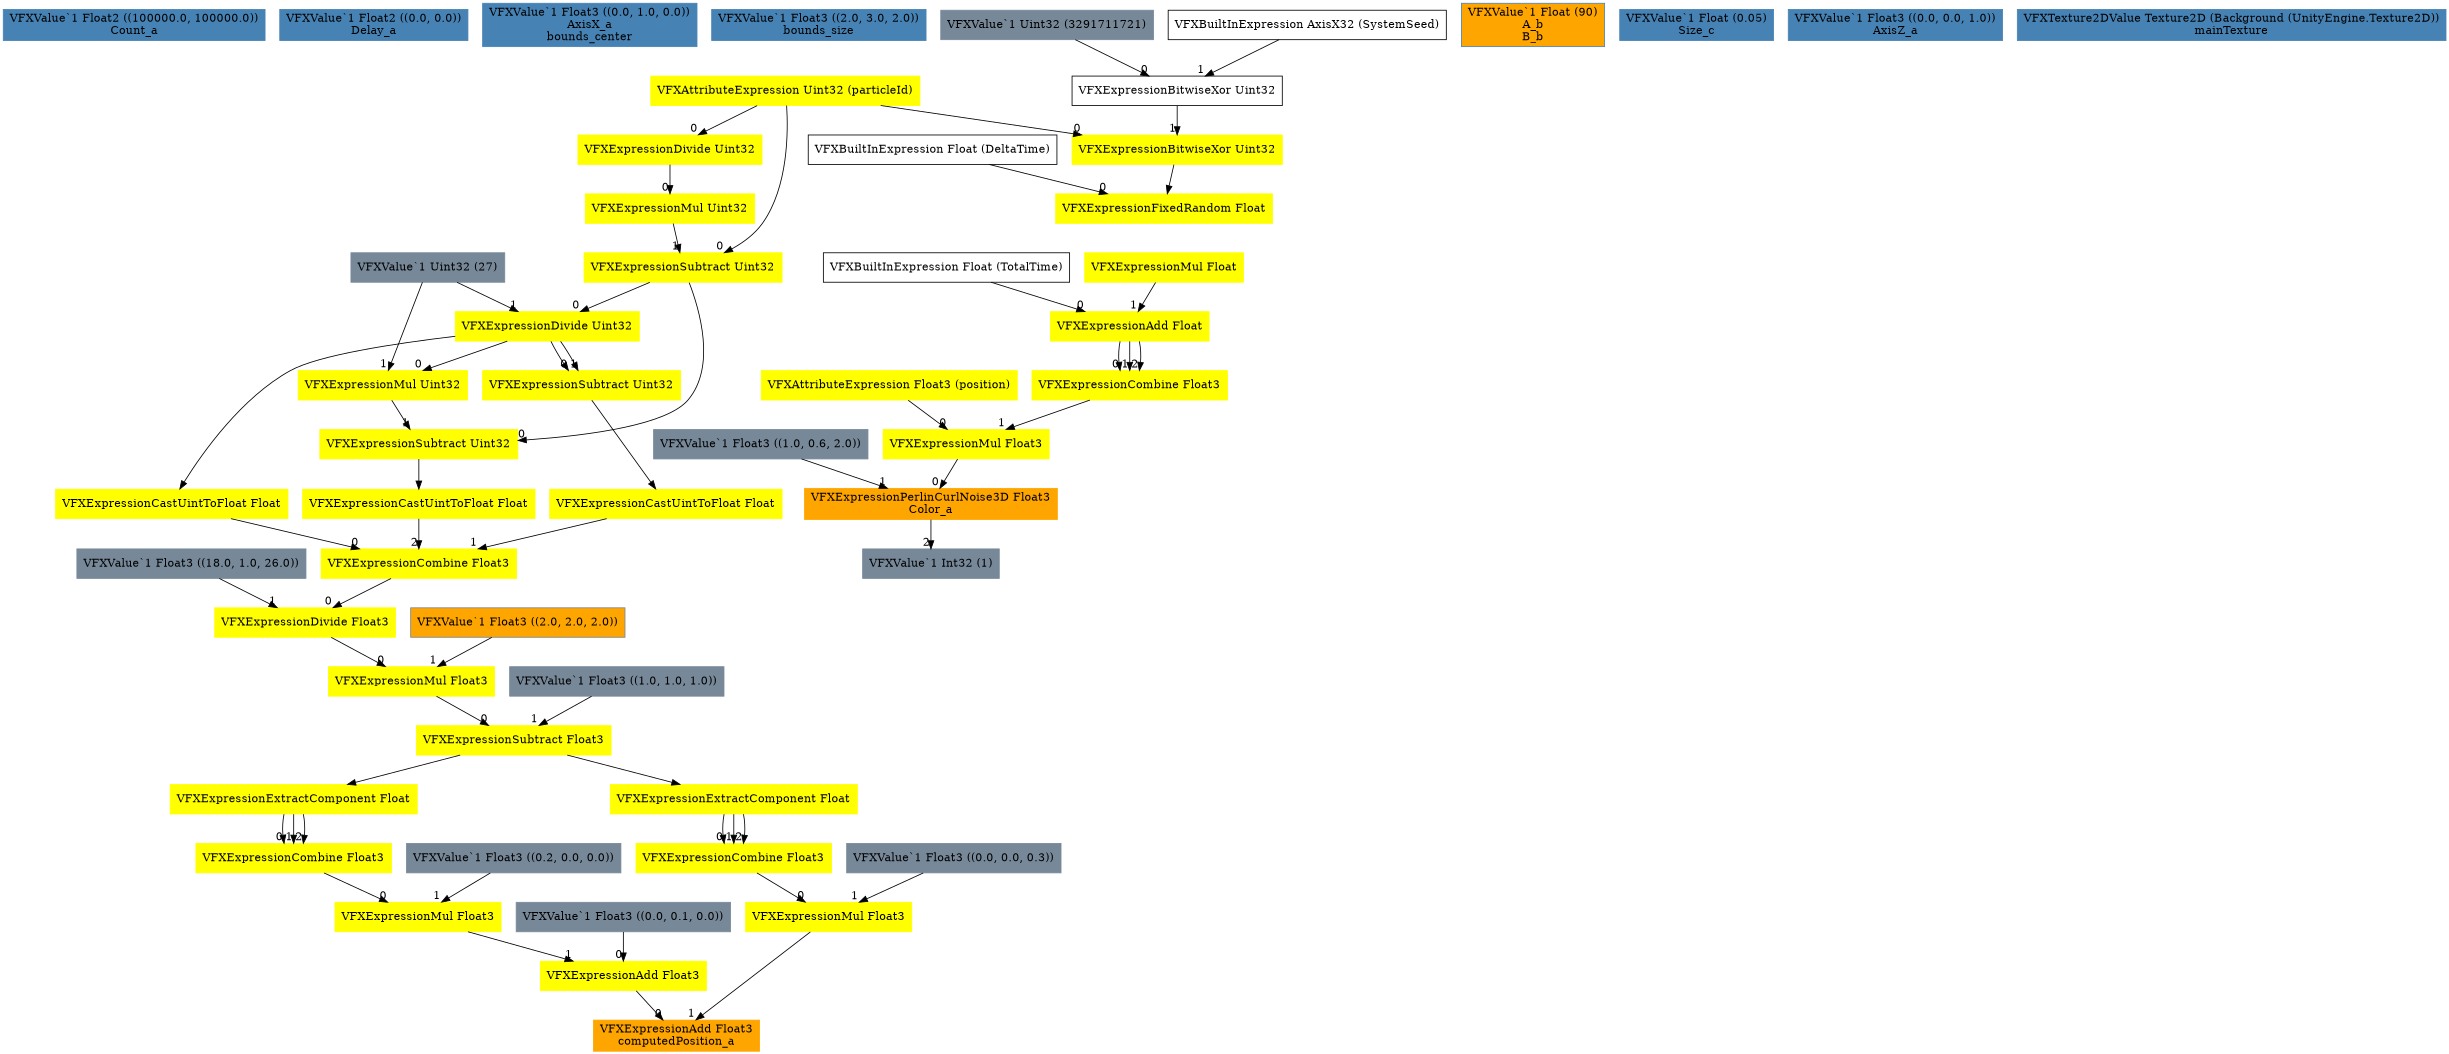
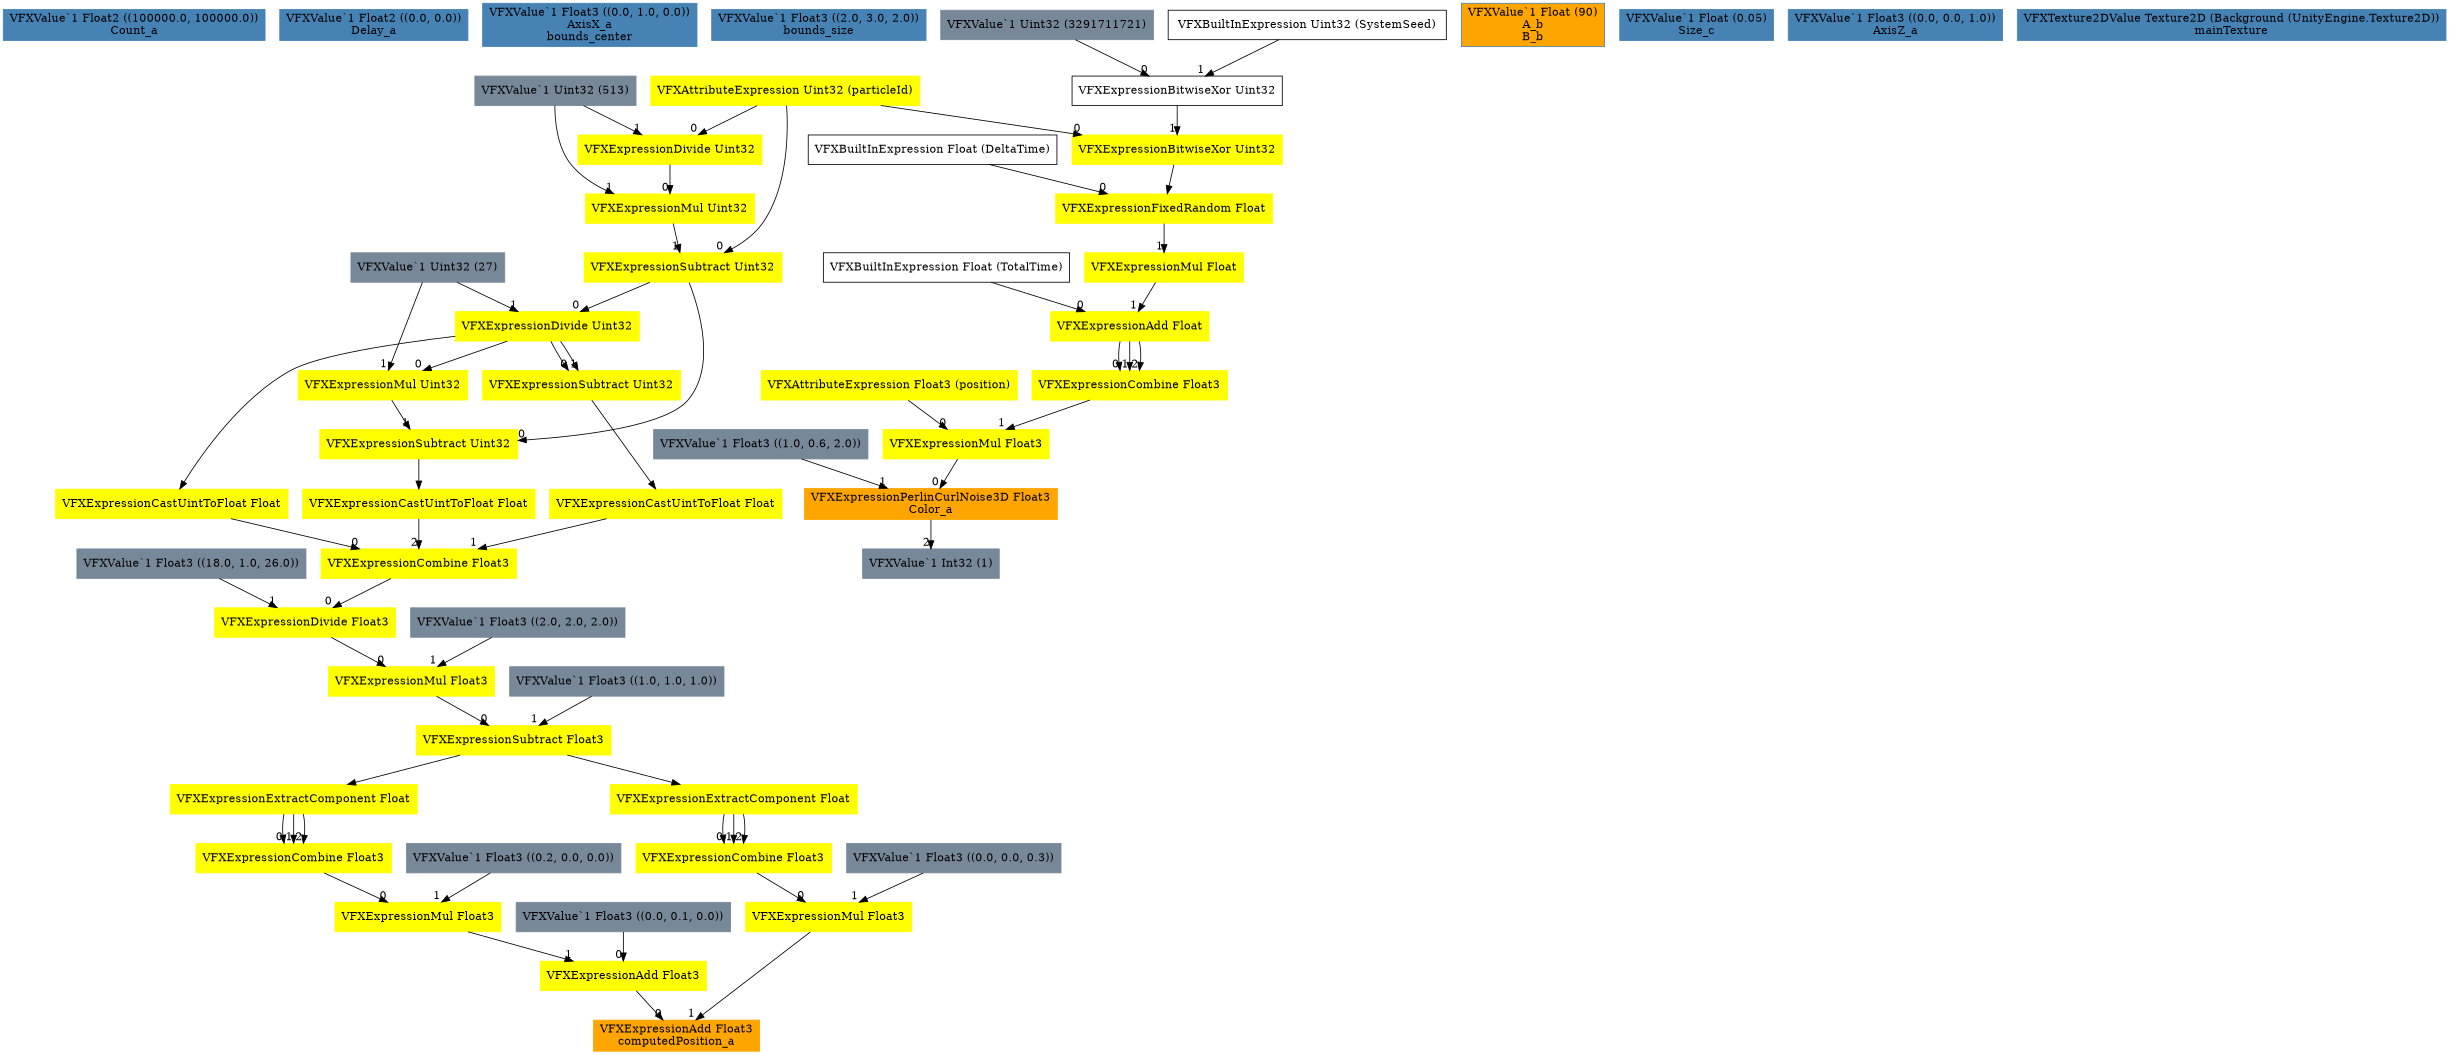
(1307, 25) -> (1307, 25)
none -> (555, 91)
none -> (1164, 234)
(518, 623) -> (518, 623)
